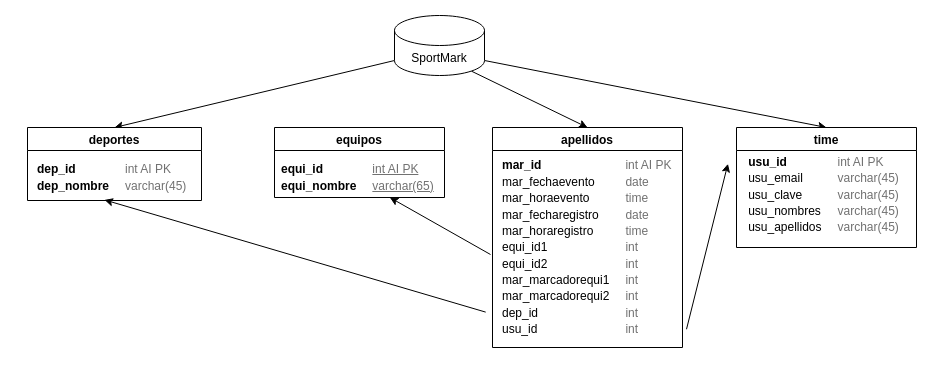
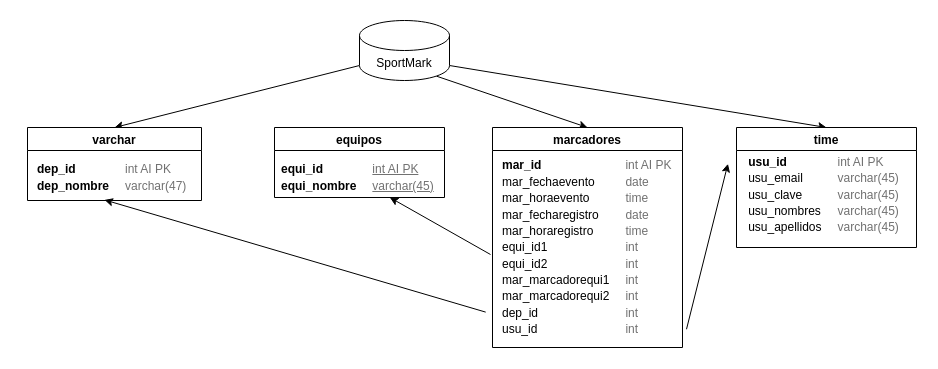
(440, 46) -> (405, 51)
(114, 140) -> (114, 140)
(587, 140) -> (587, 140)
(93, 178) -> (93, 178)
(339, 178) -> (339, 178)
